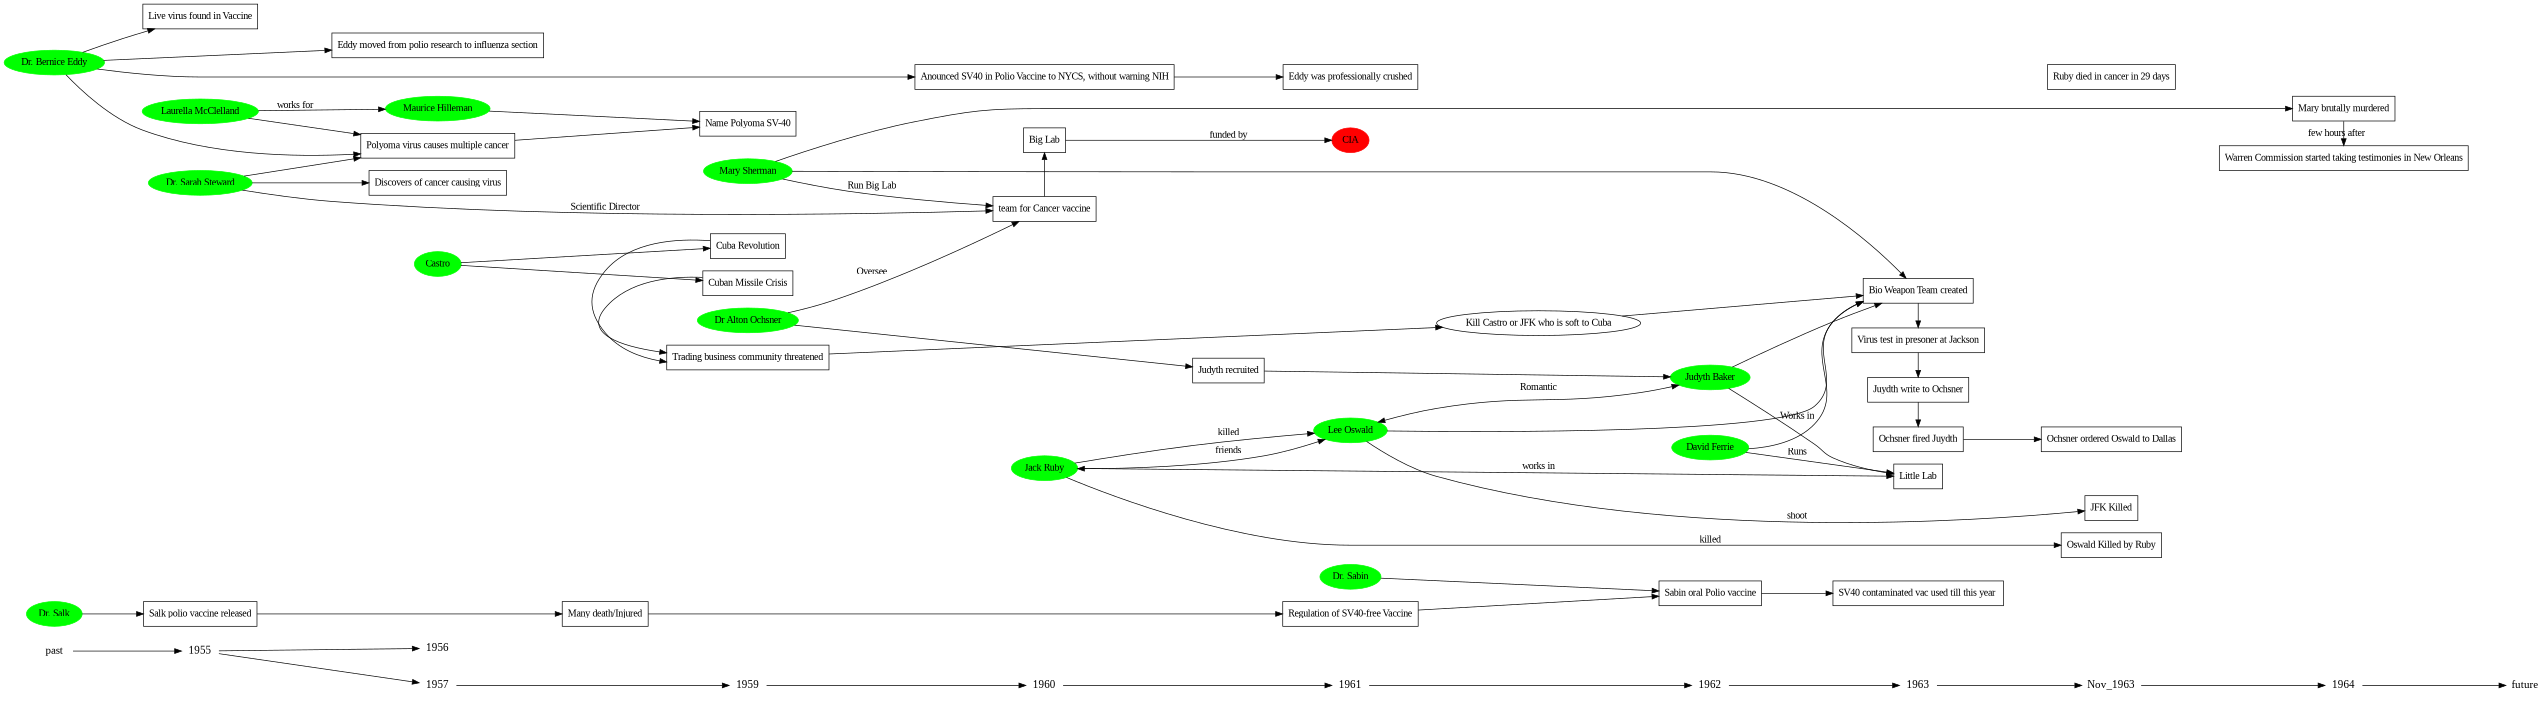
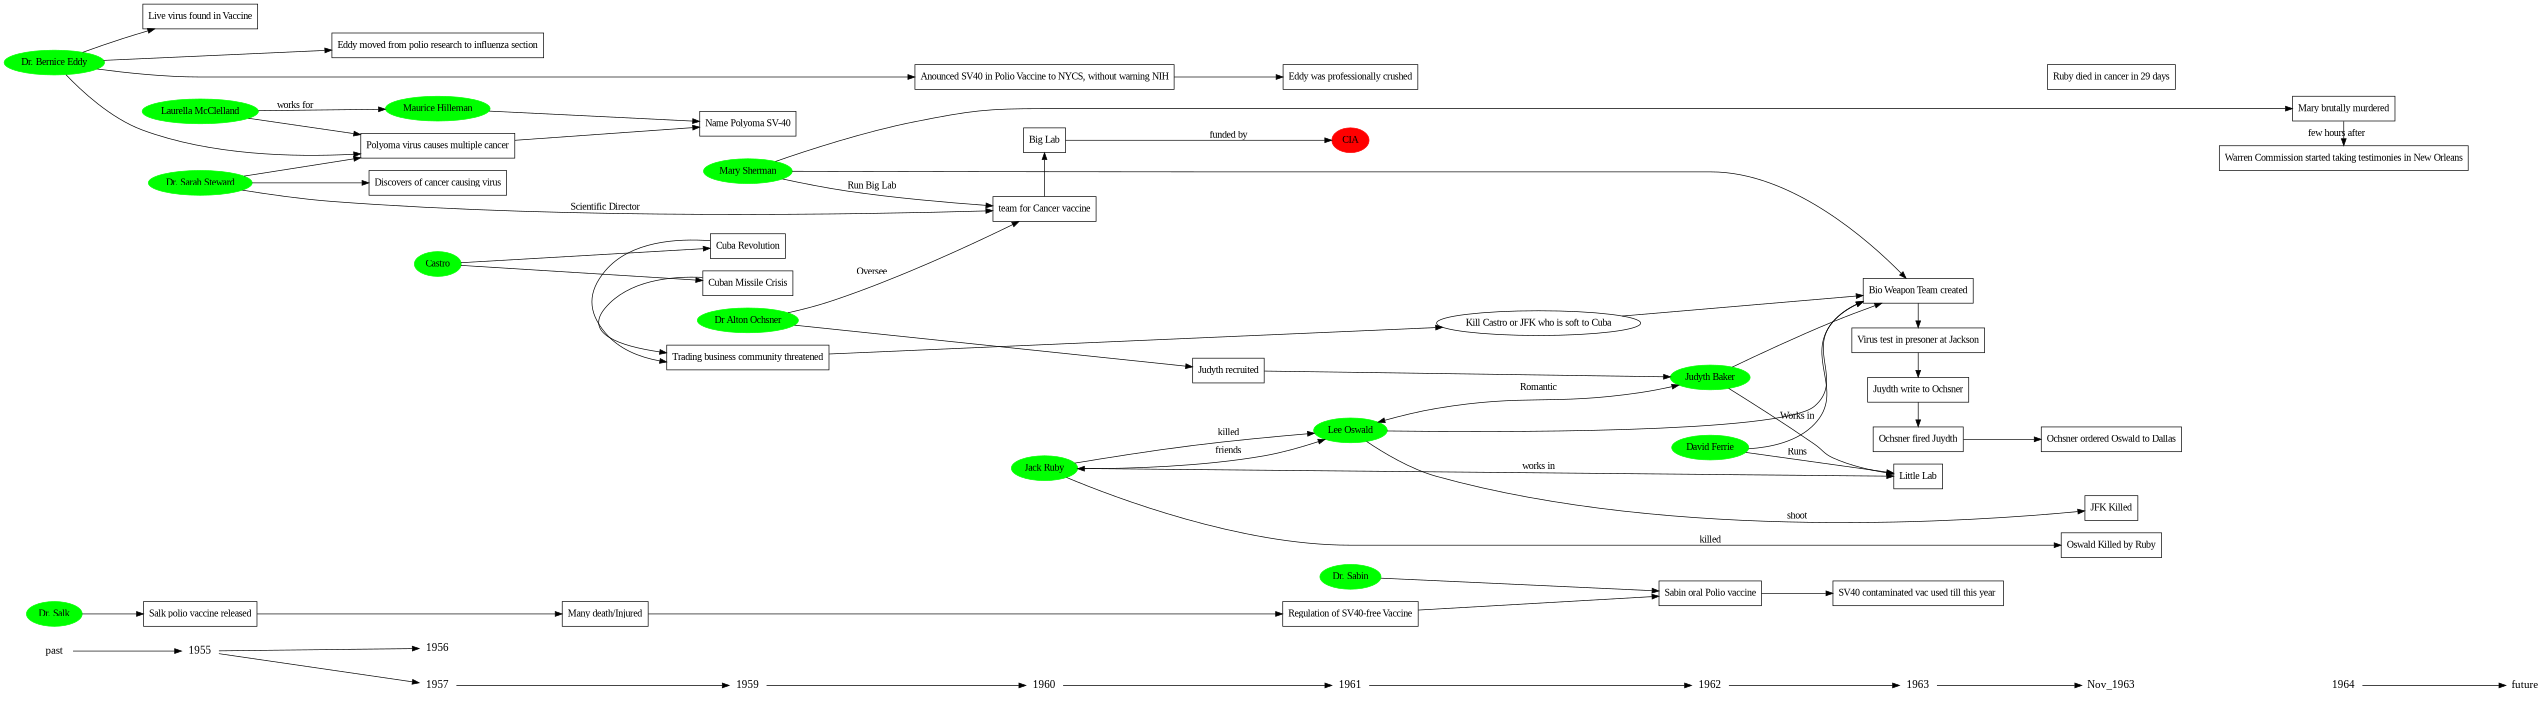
(2230, 685) -> none
